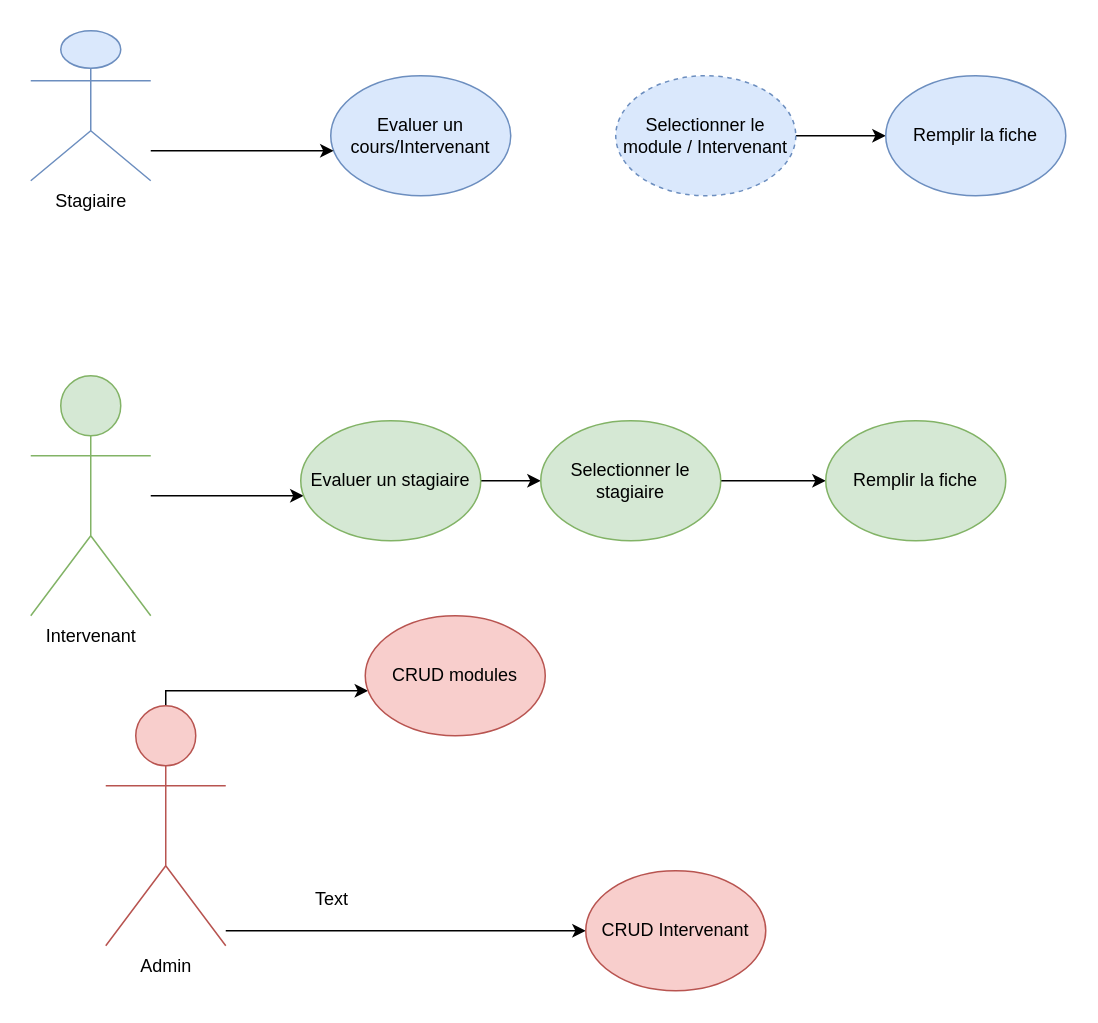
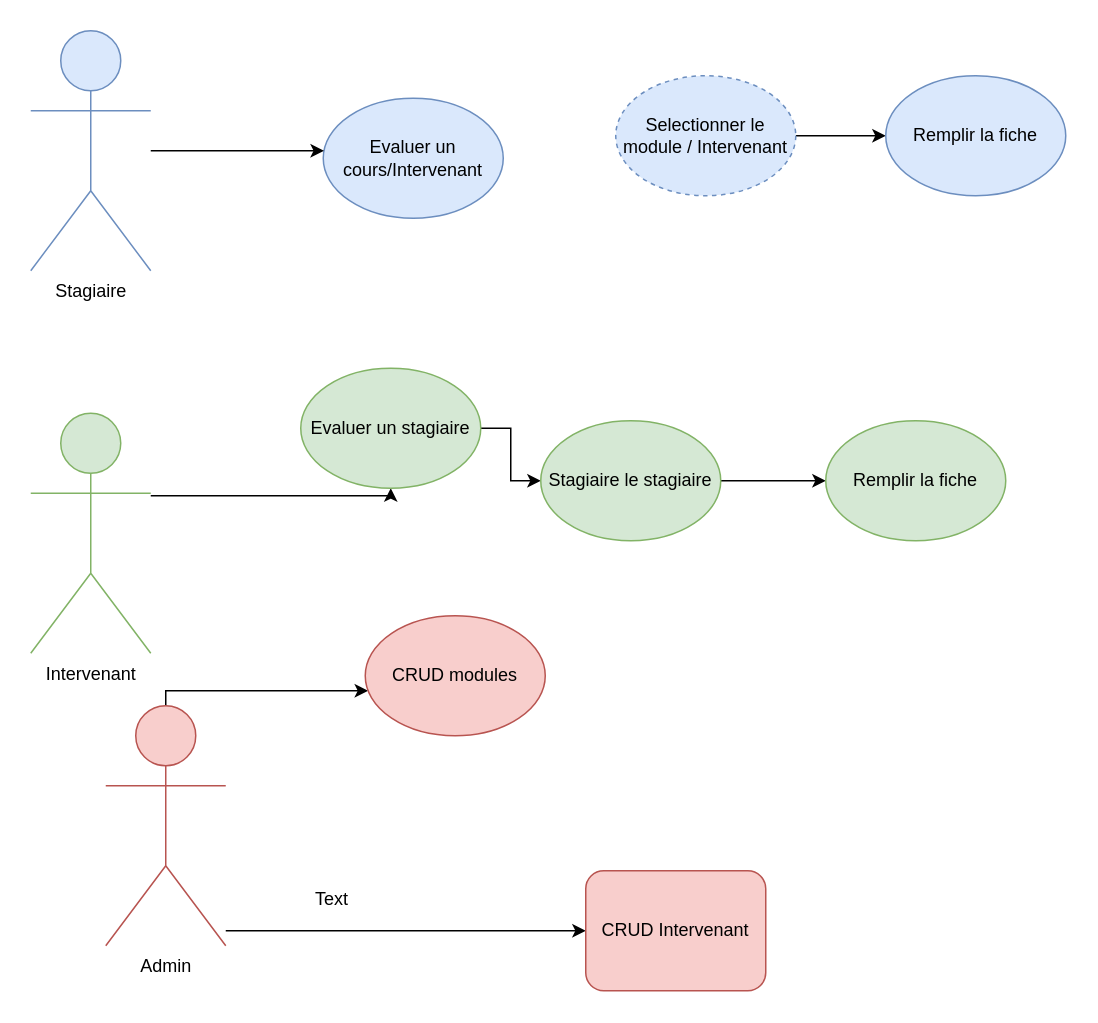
(91, 106) -> (91, 151)
(421, 136) -> (413, 158)
(391, 481) -> (391, 428)
(631, 481) -> (631, 481)
(91, 496) -> (91, 533)
(676, 931) -> (676, 931)
